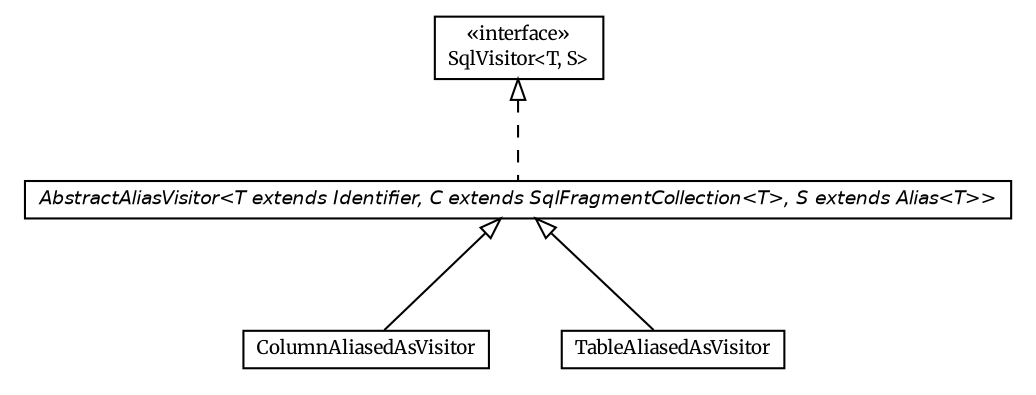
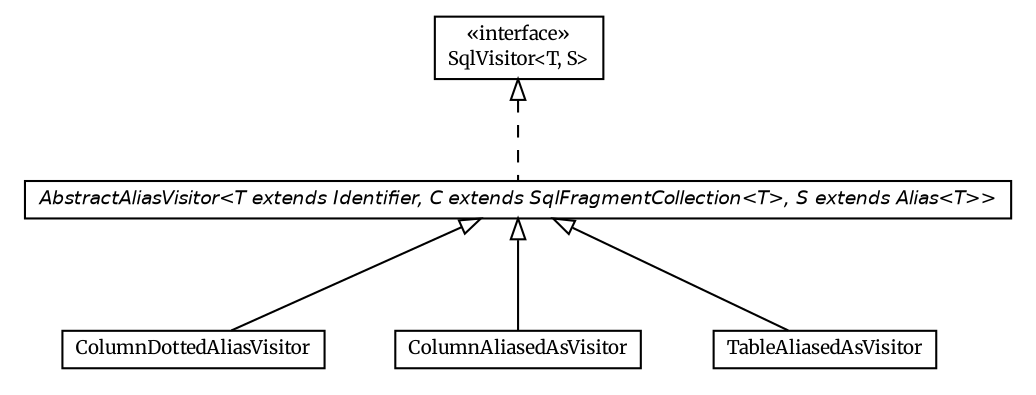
none -> (193, 350)
